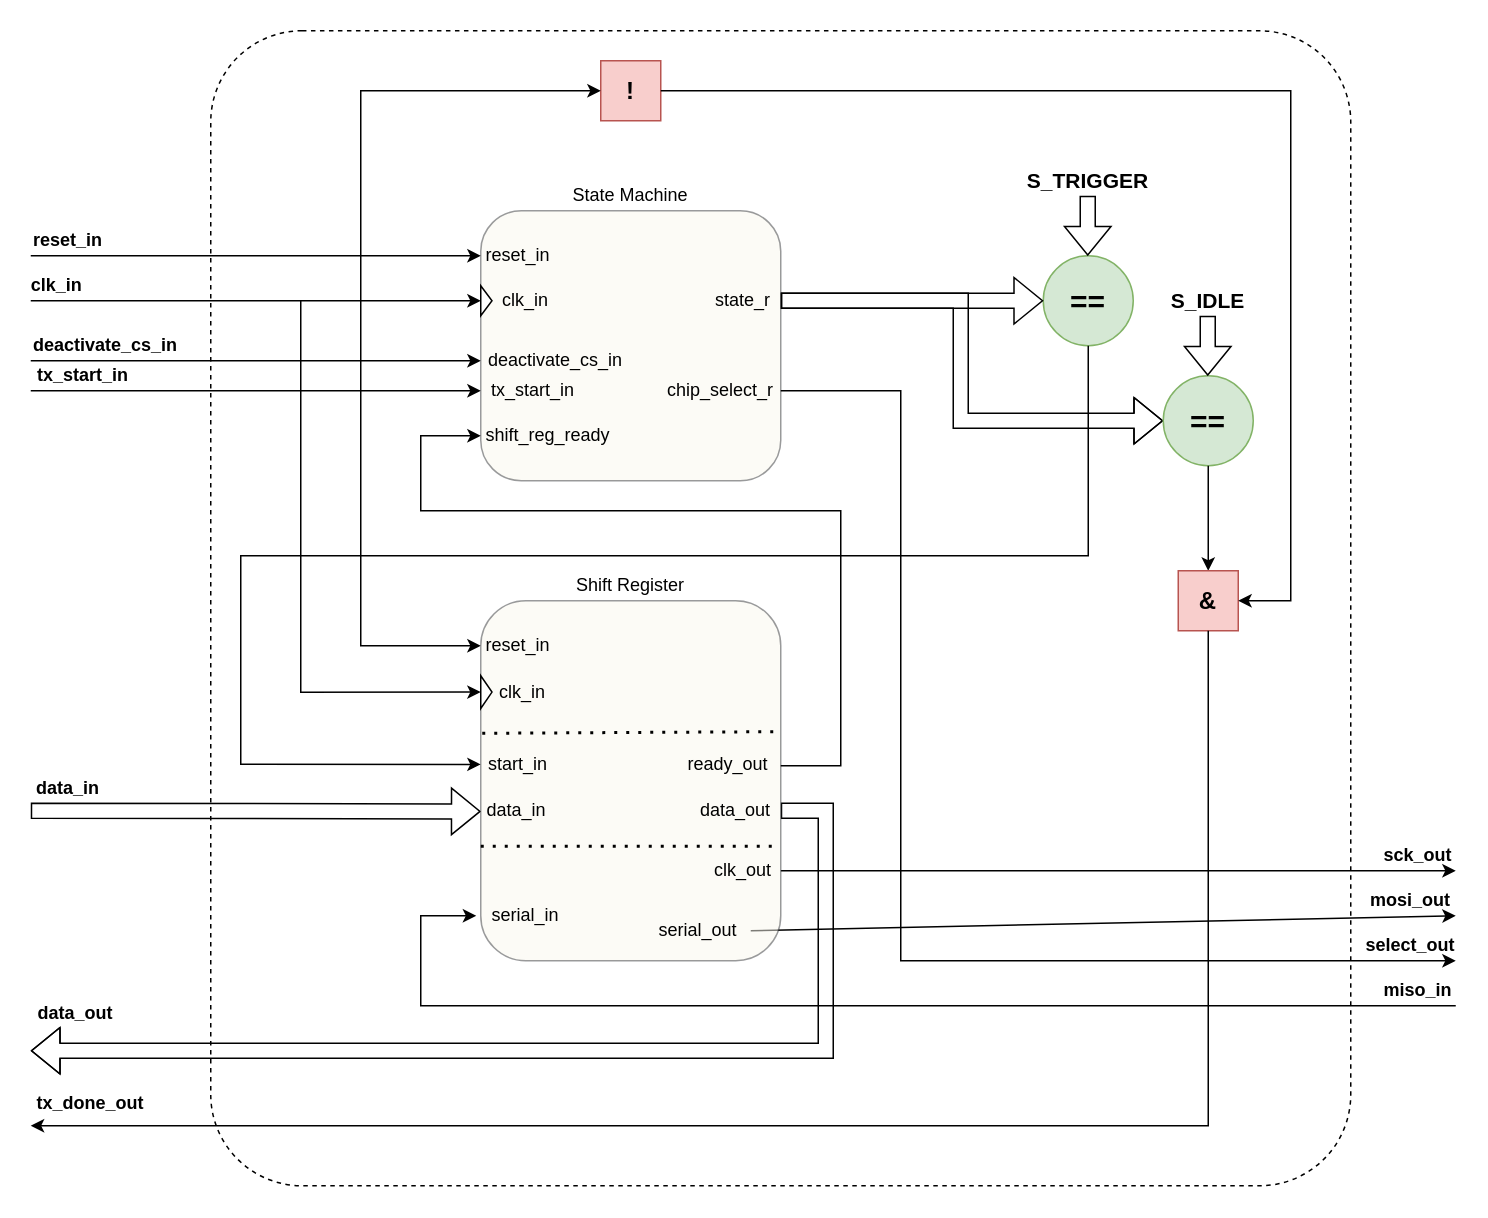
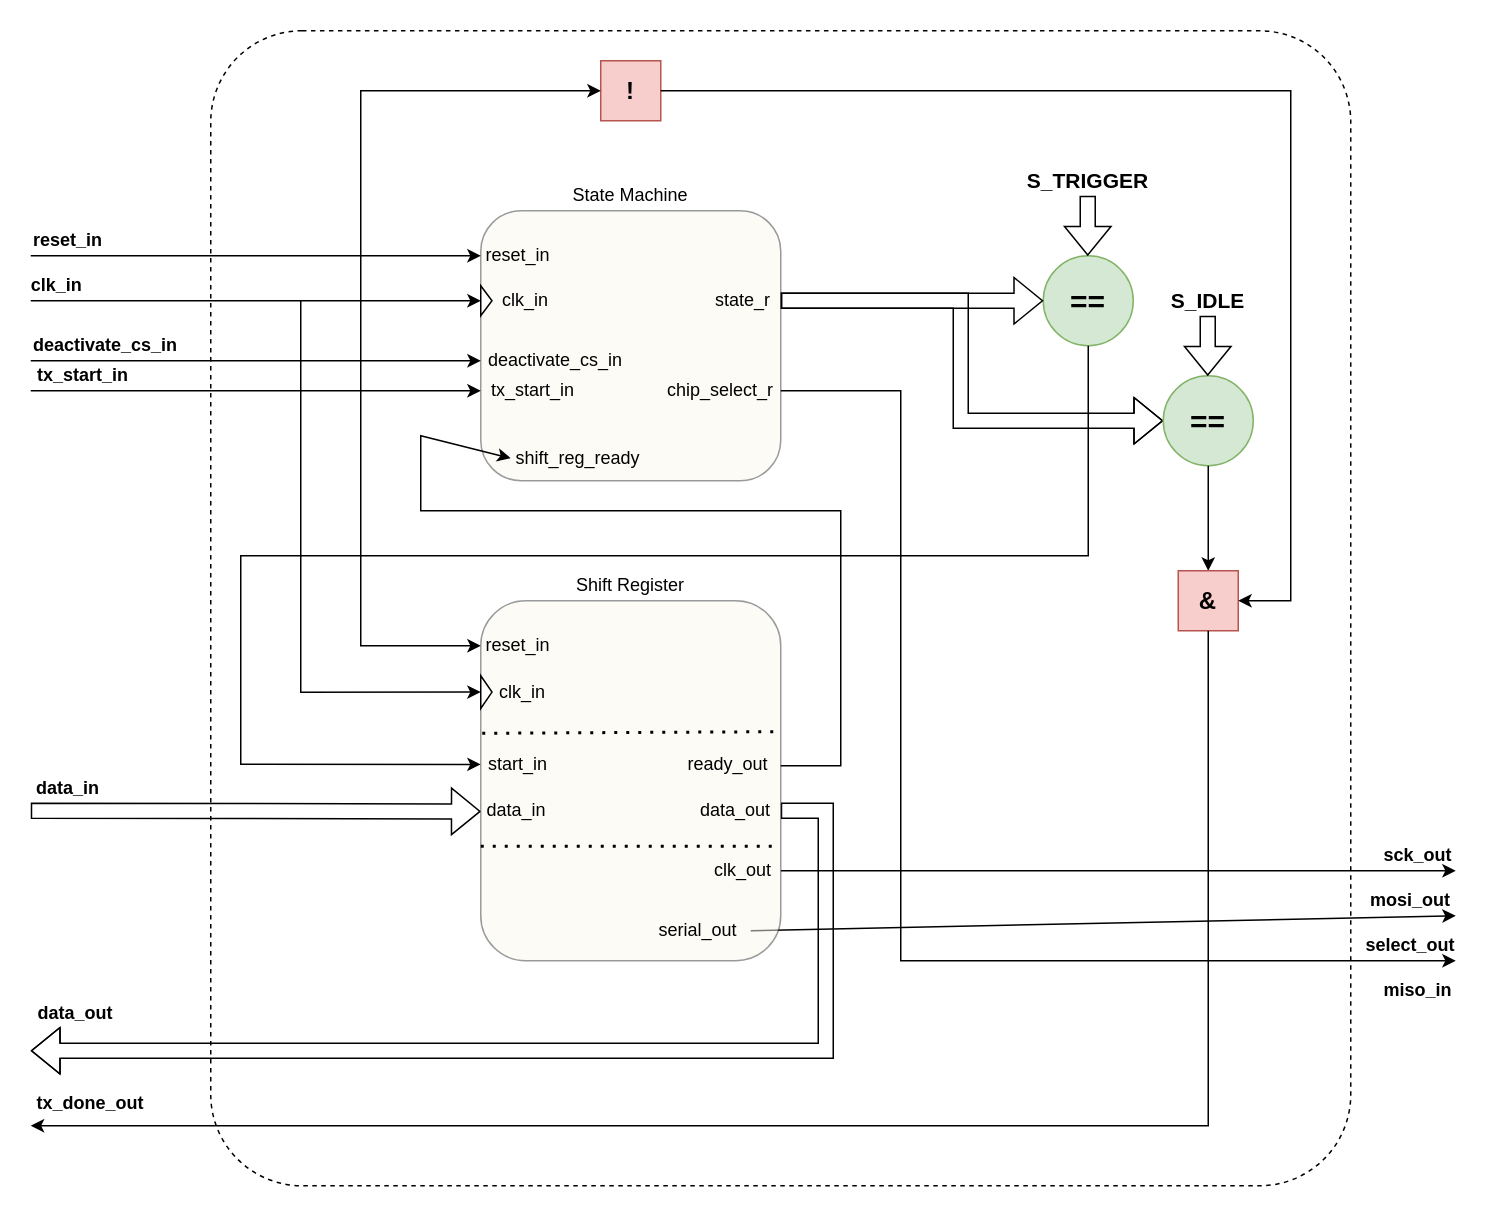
(548, 436) -> (578, 458)
(526, 916) -> none
(871, 1006) -> none
